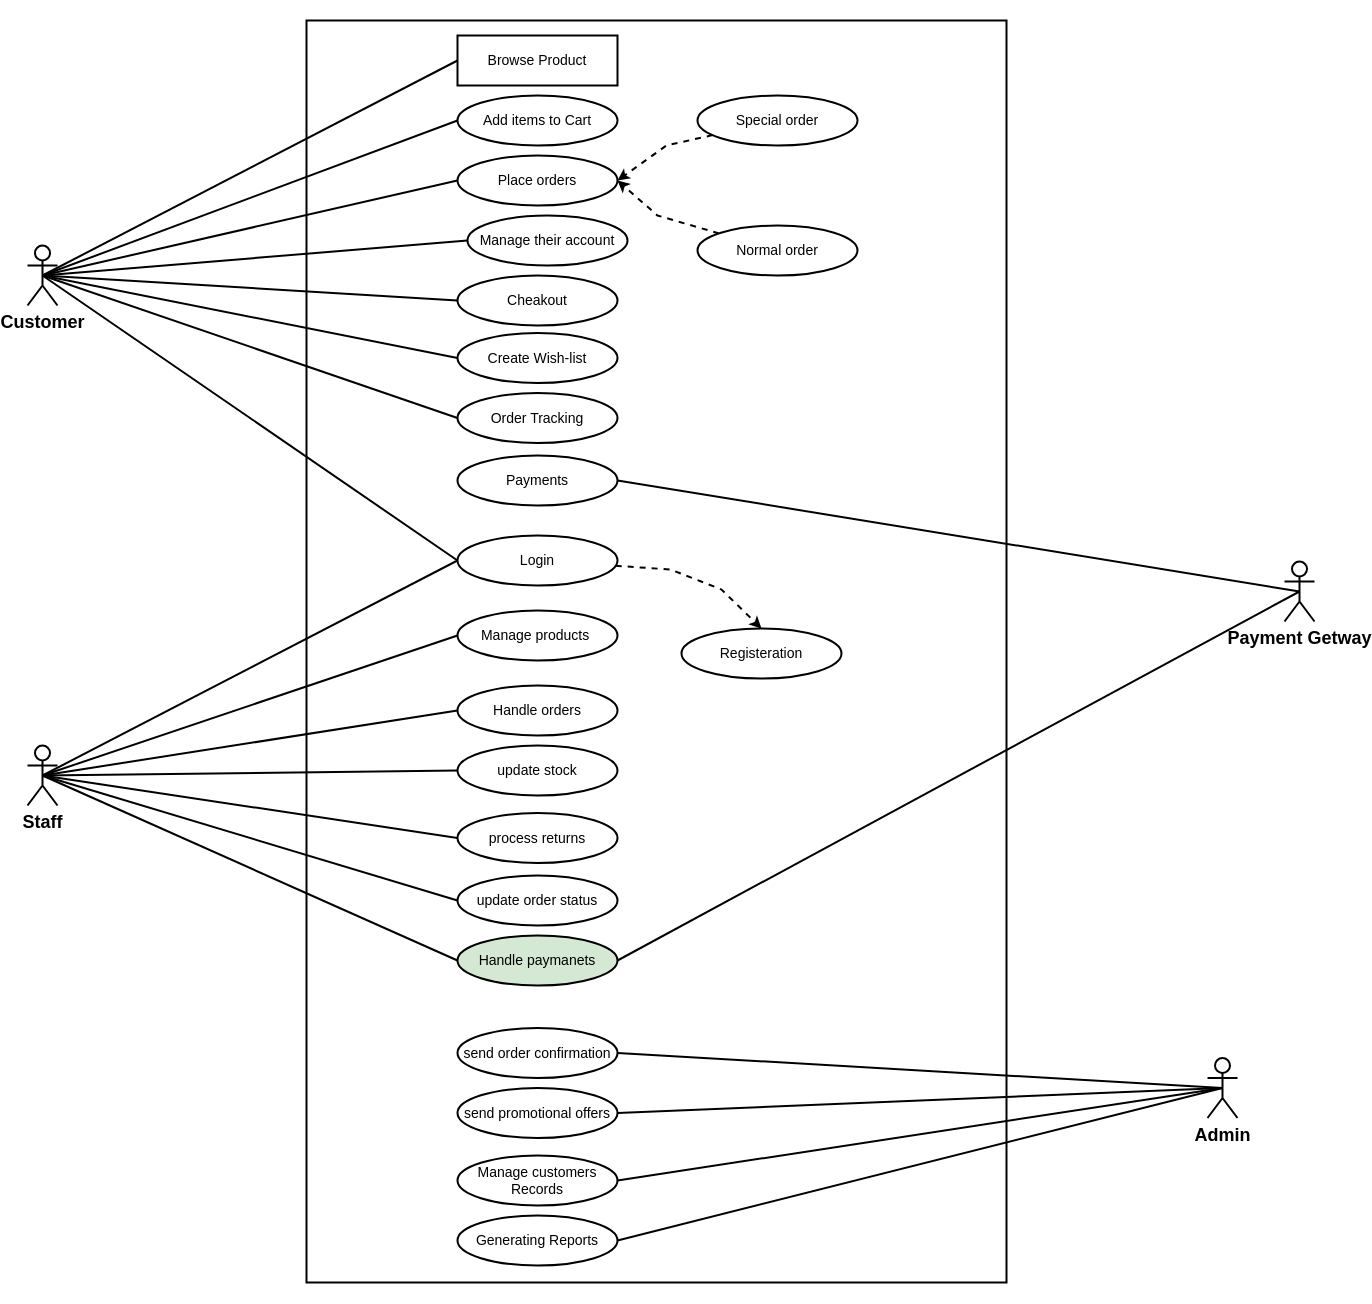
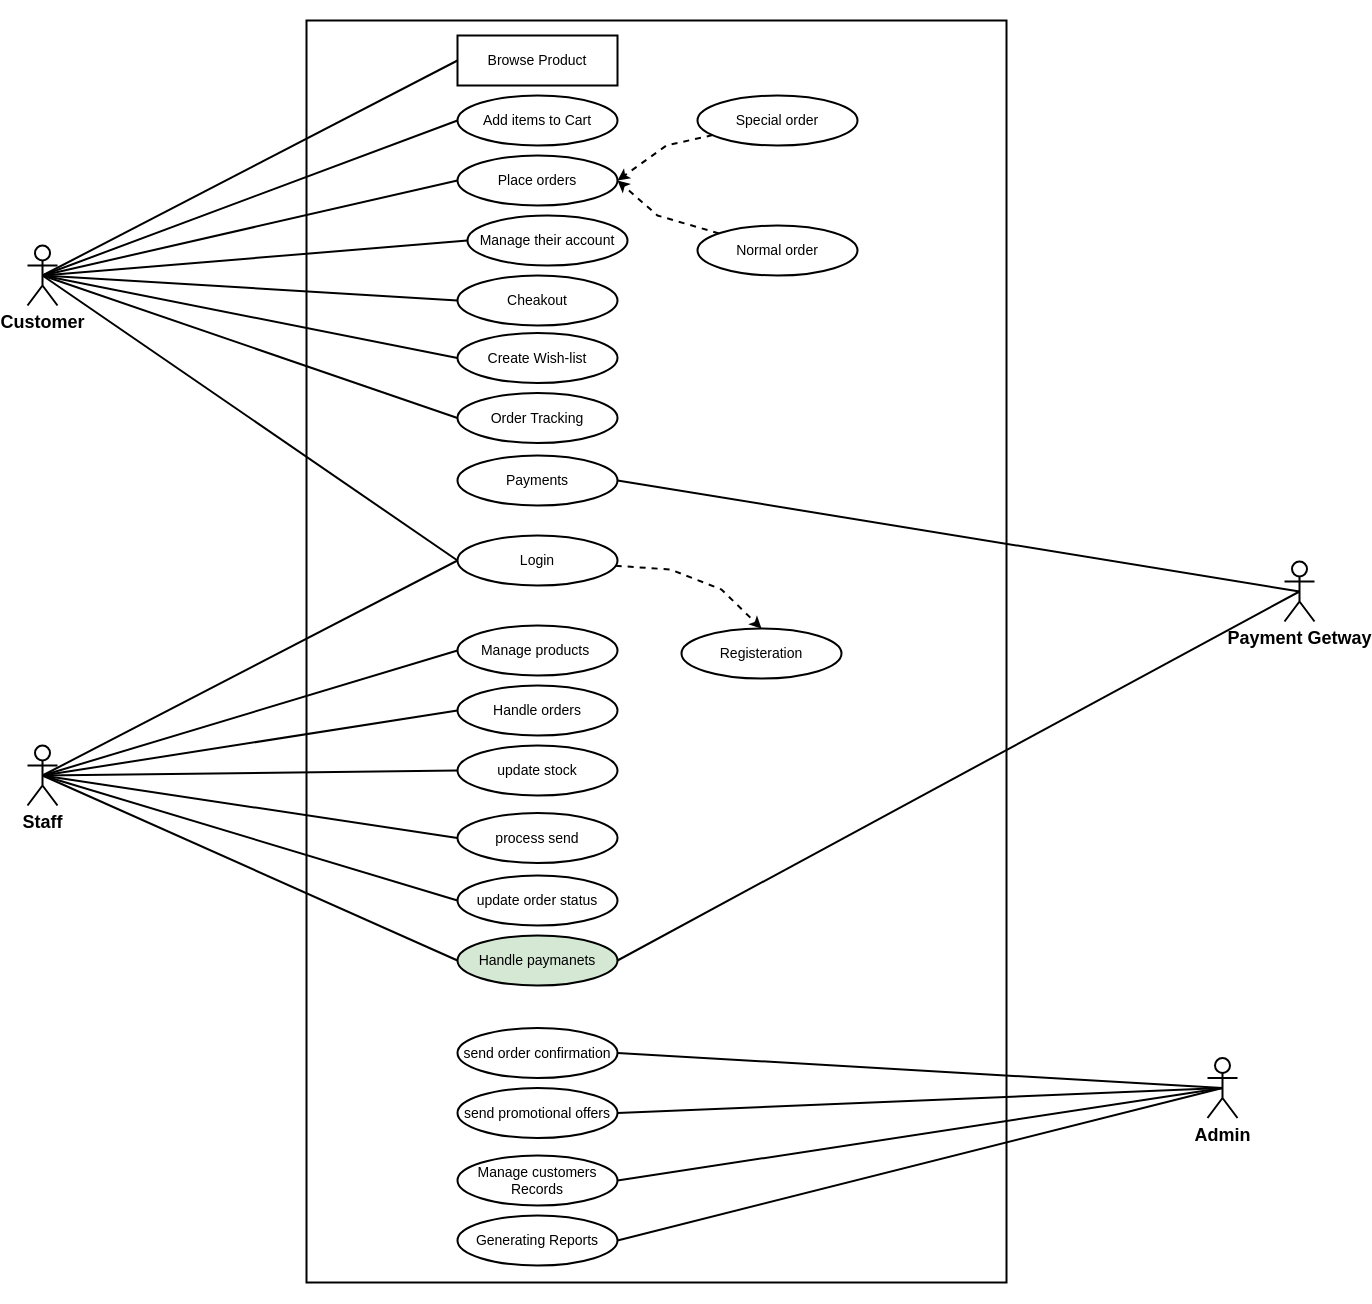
(538, 636) -> (538, 651)
(538, 839) -> (538, 839)
